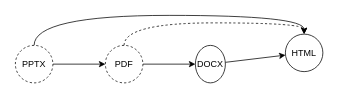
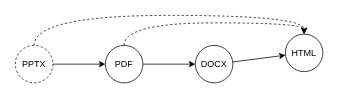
(164, 15) -> (164, 15)
(124, 64) -> (124, 64)
(210, 64) -> (214, 64)
